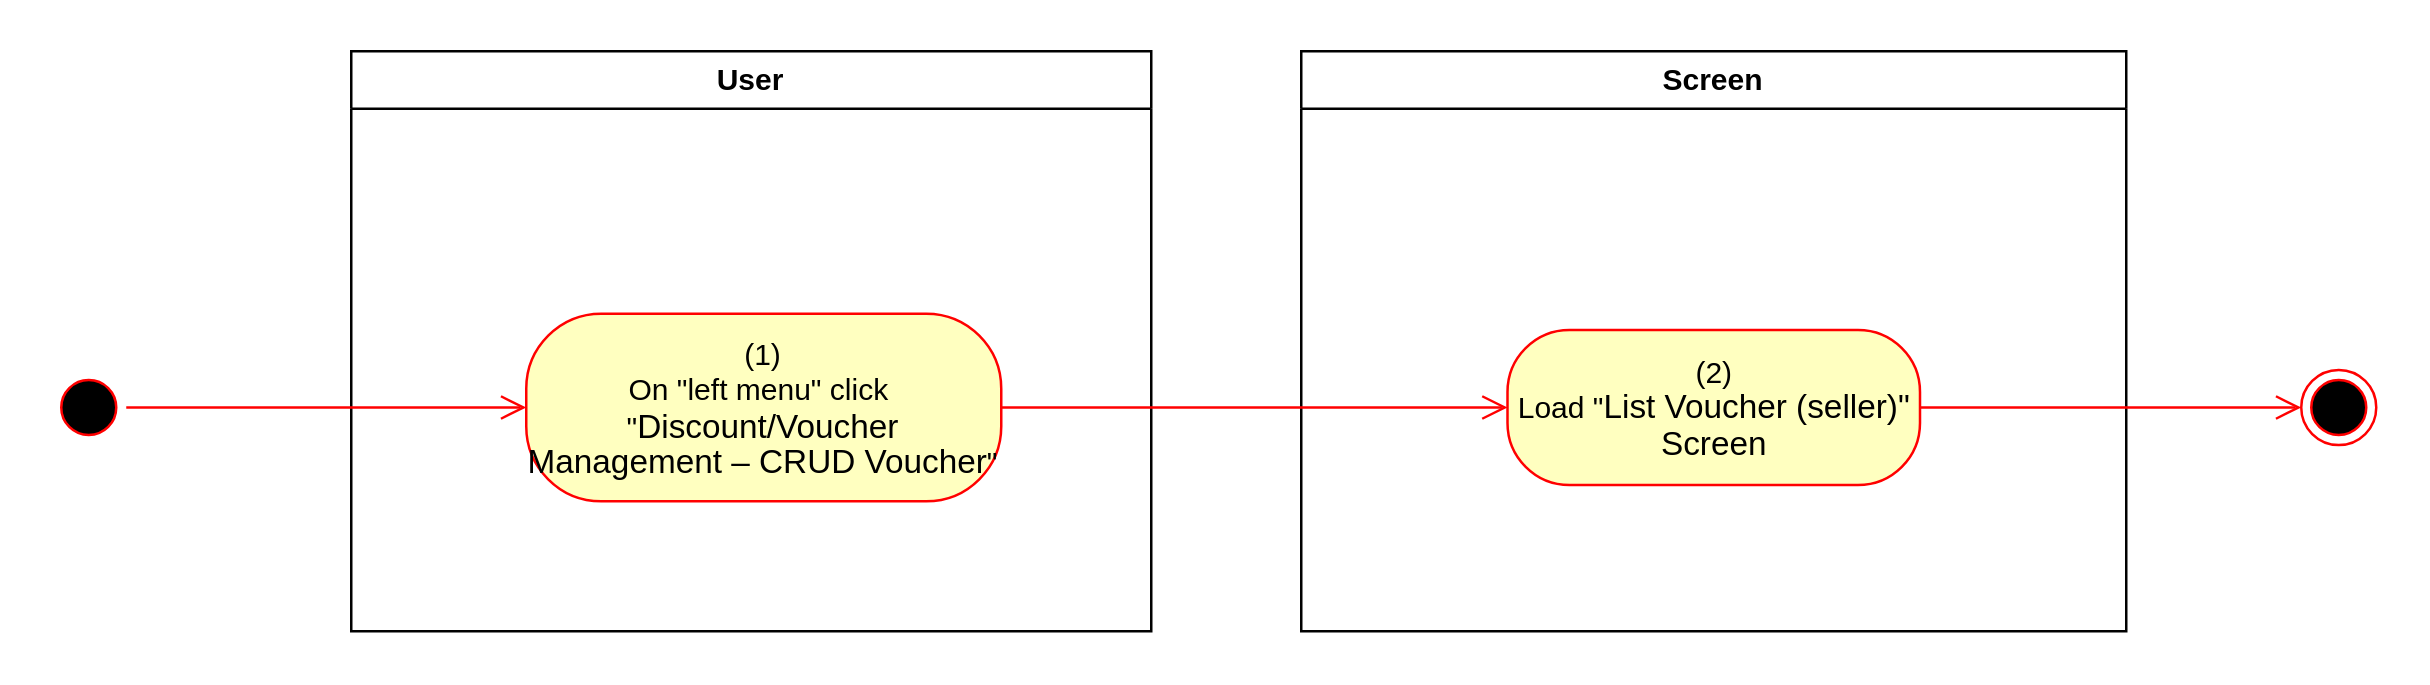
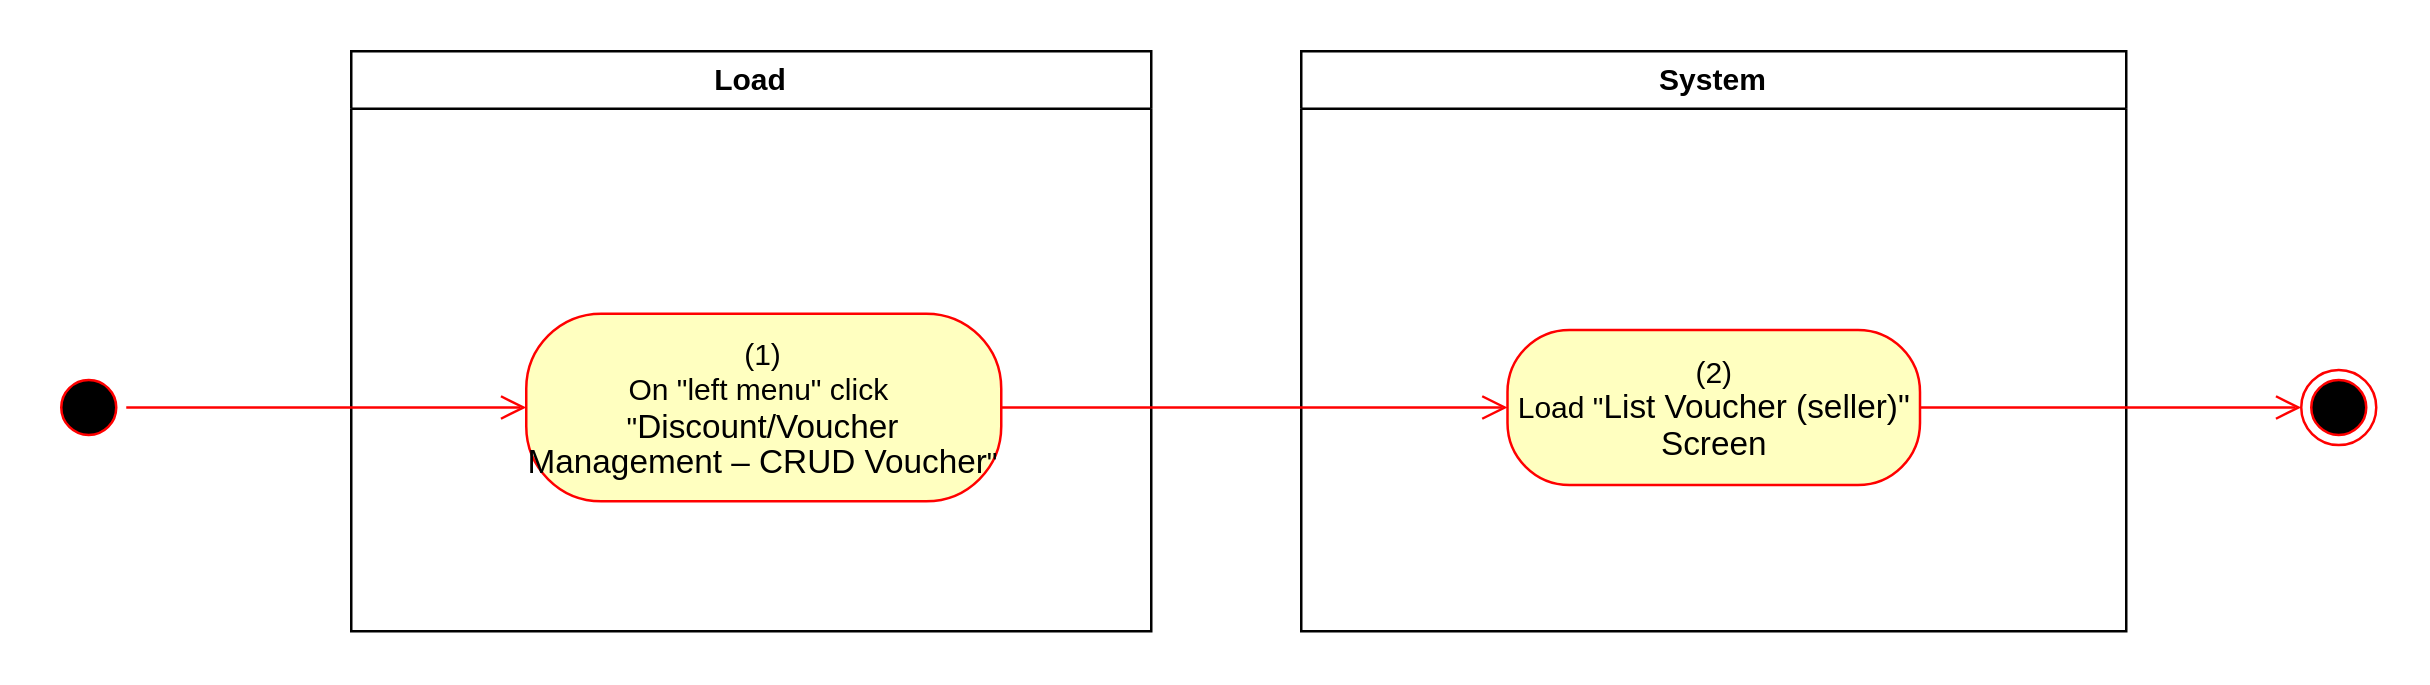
(751, 81) -> (751, 81)
(1714, 81) -> (1714, 81)
